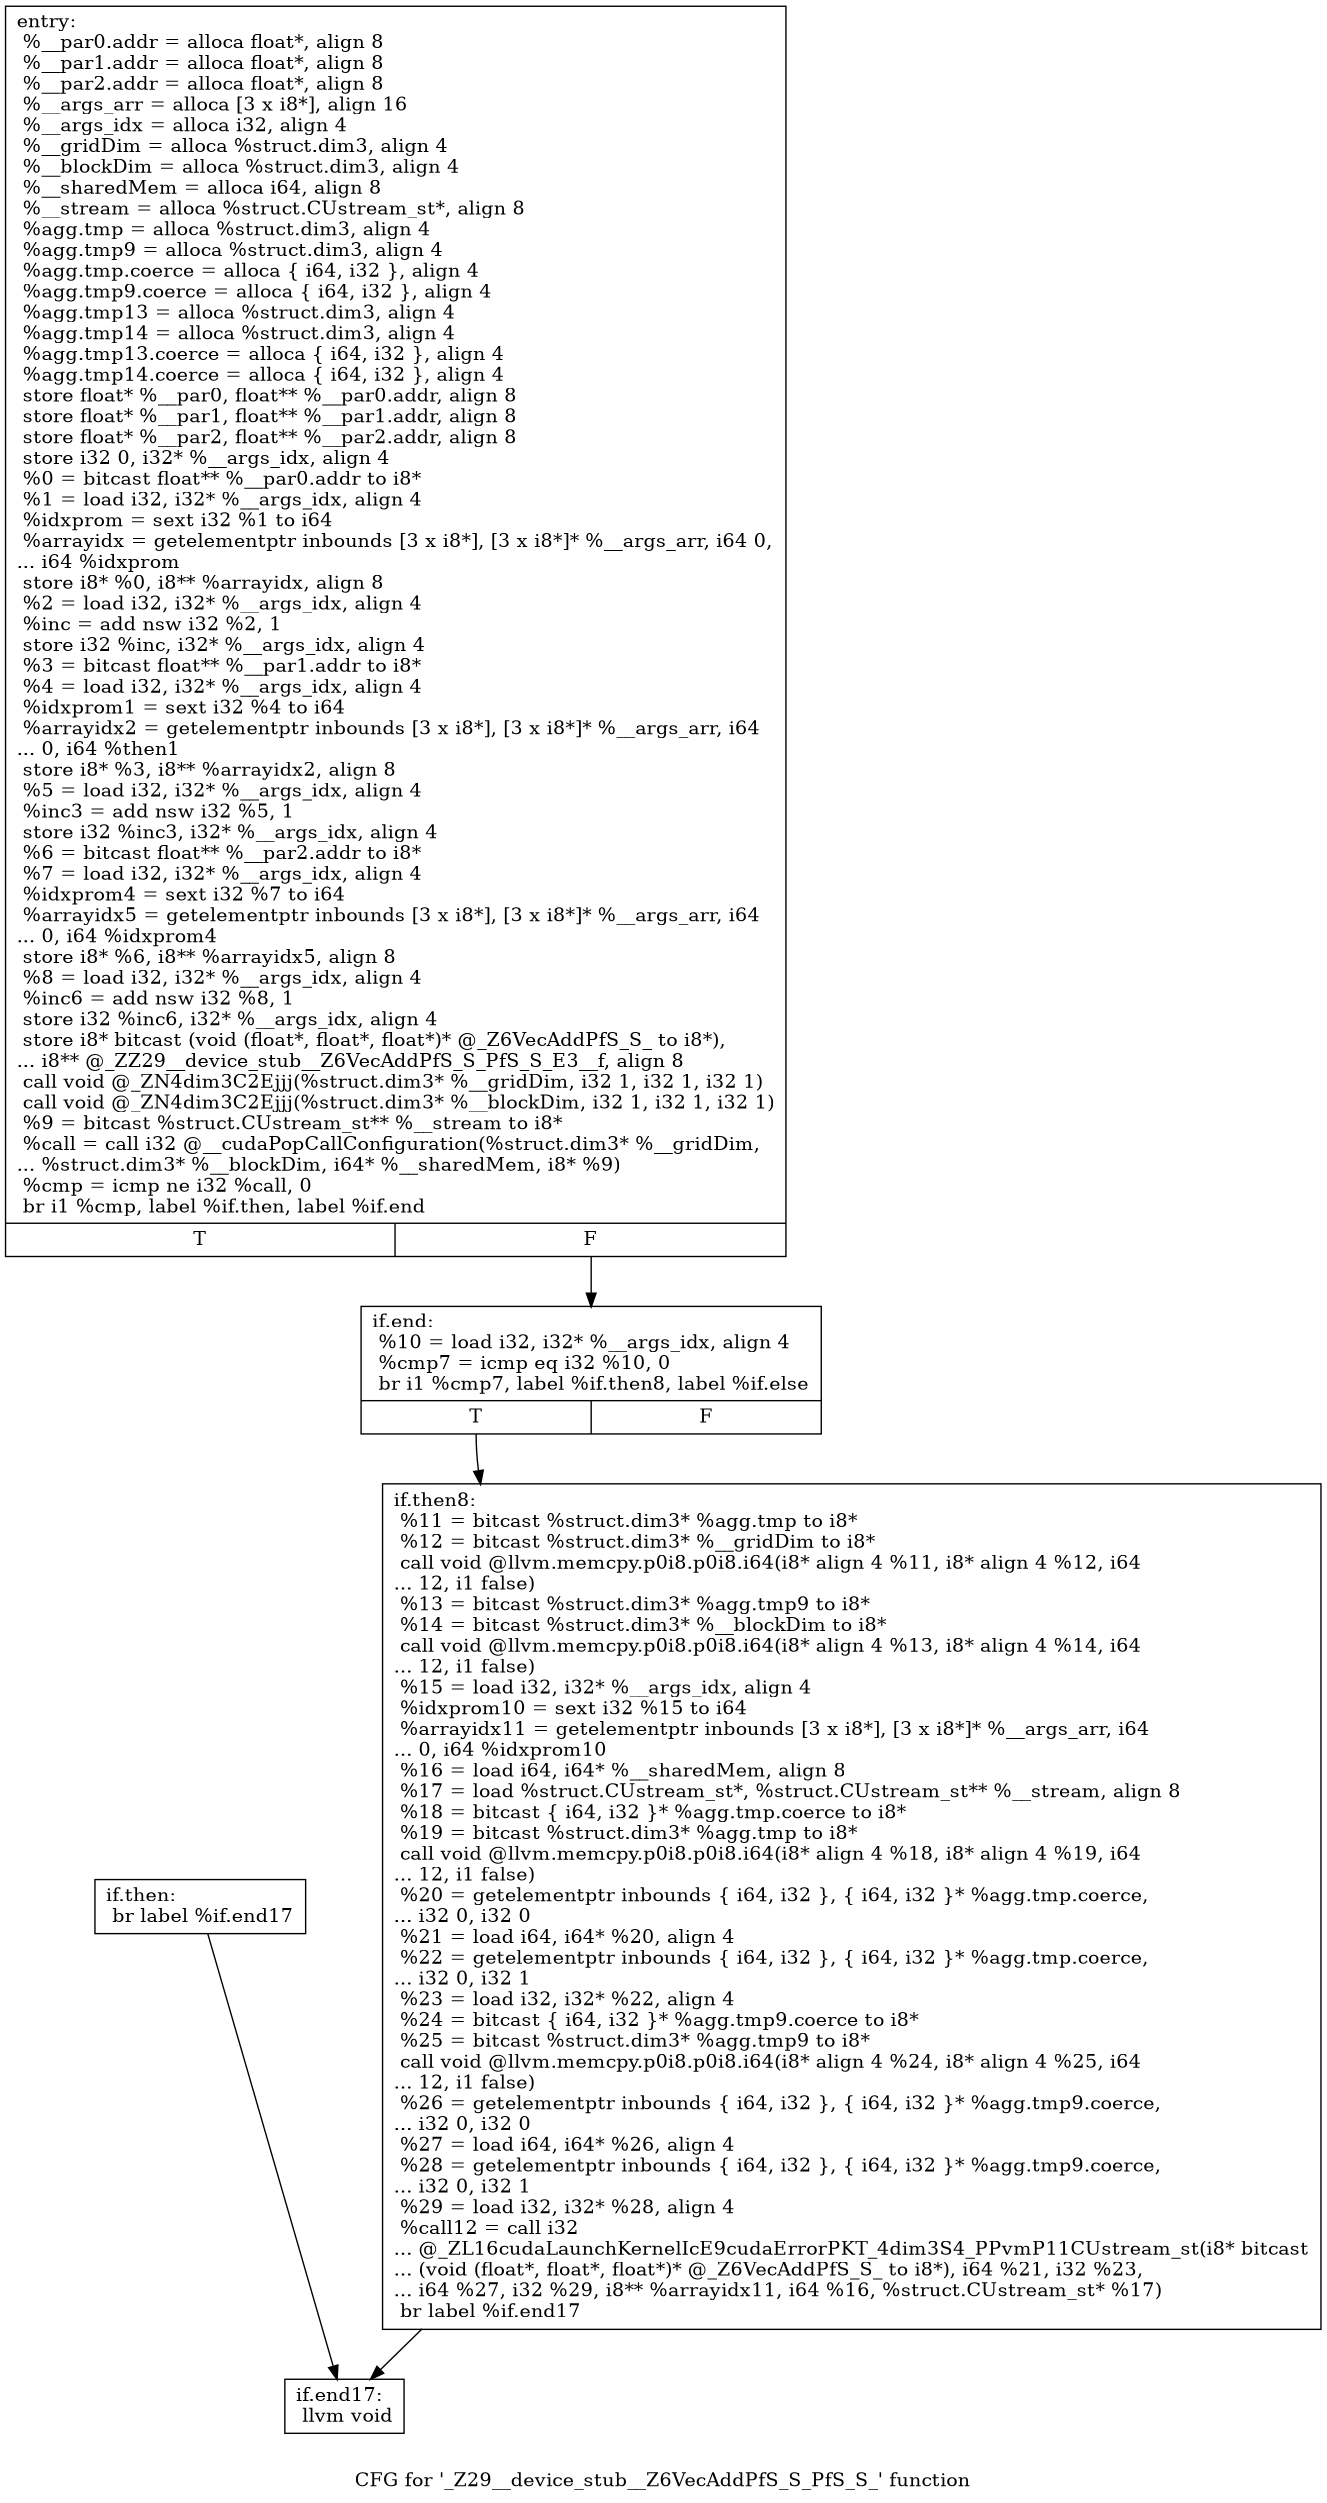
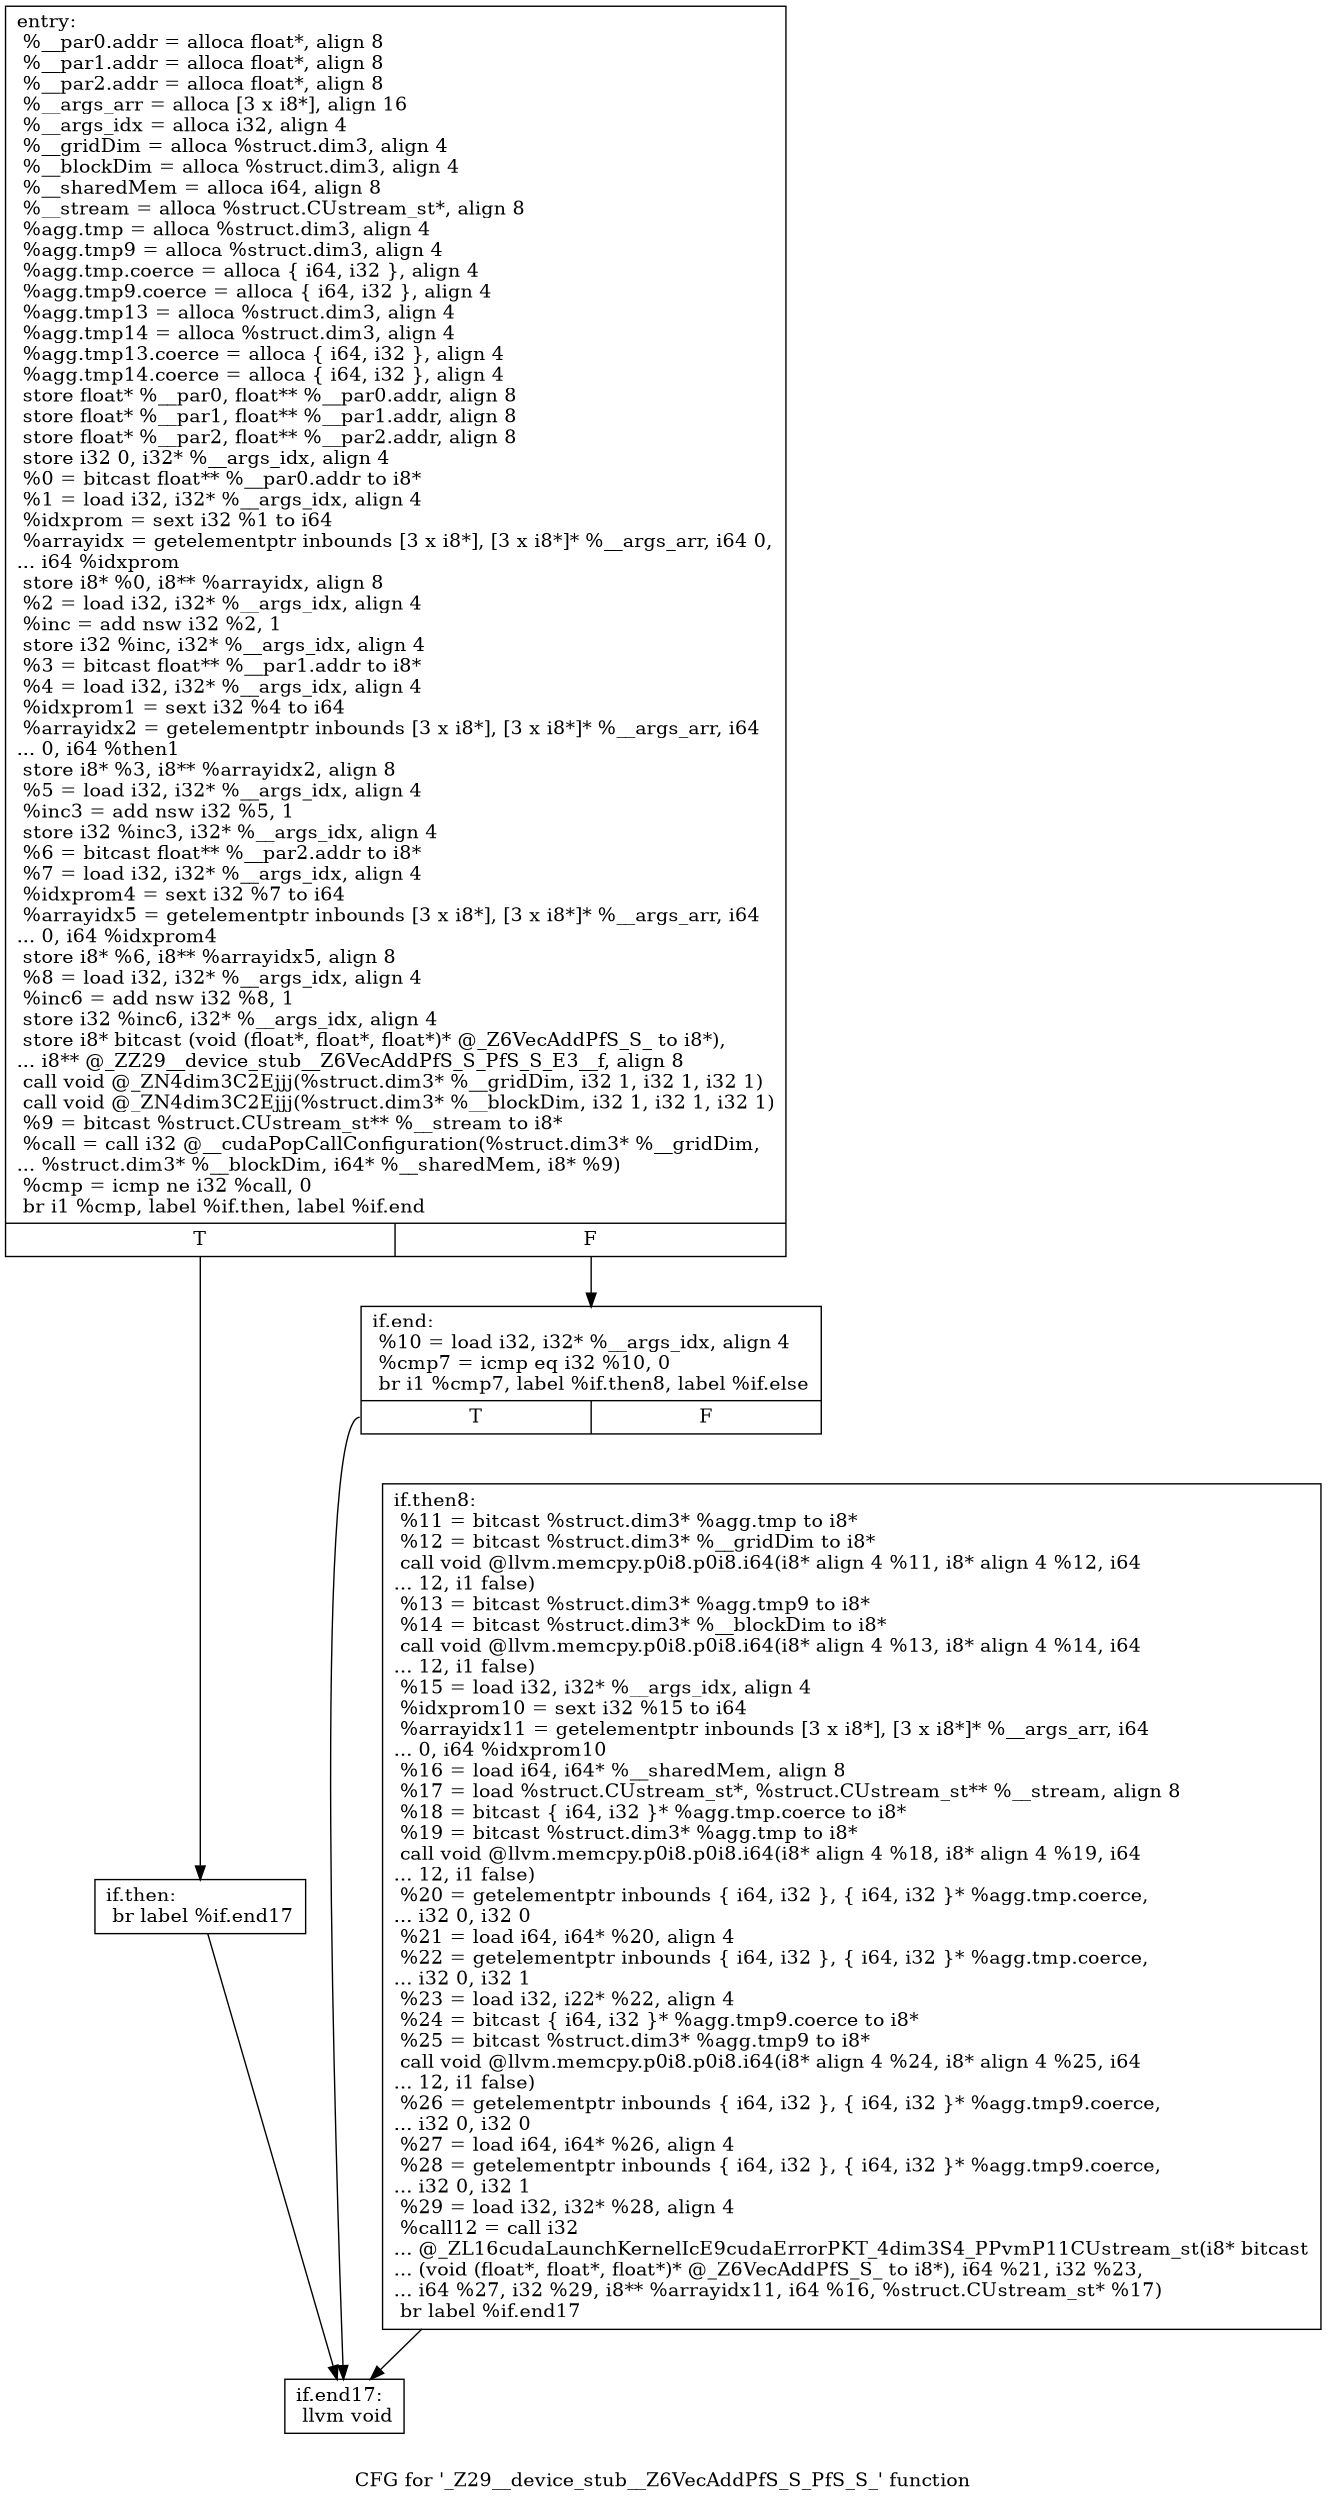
(477, 1452) -> (331, 1890)
none -> (200, 1561)
(565, 1999) -> (565, 1999)
